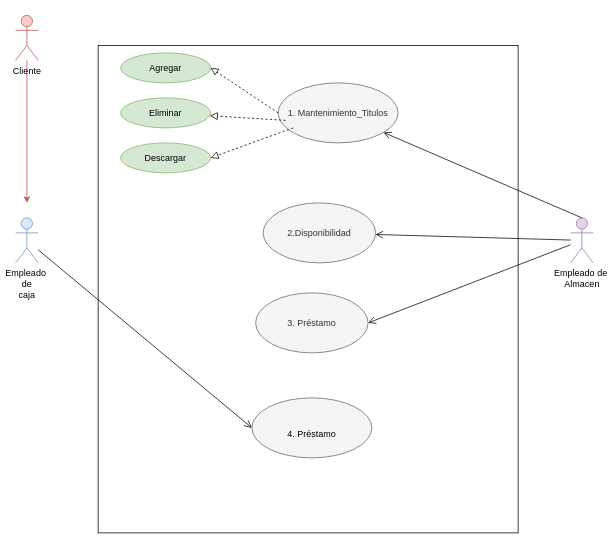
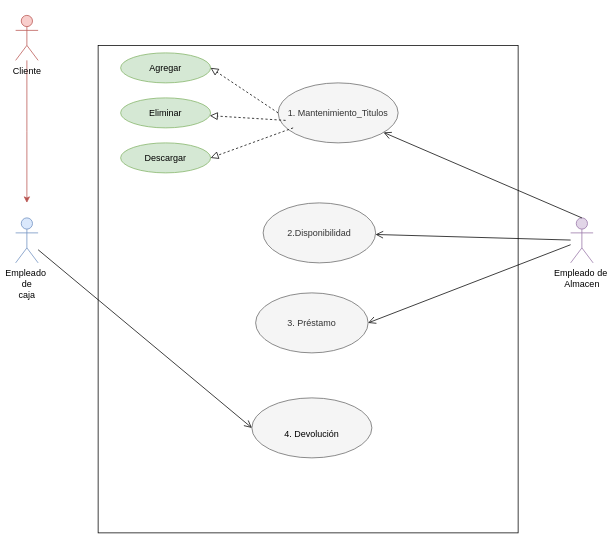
(312, 428) -> (312, 428)
